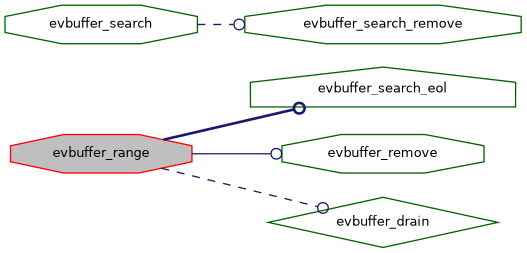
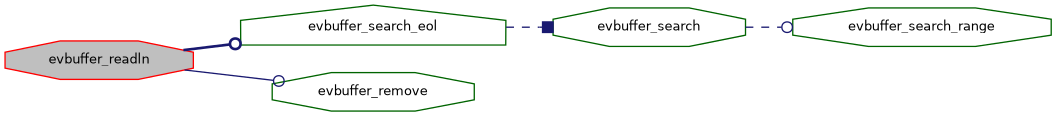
(383, 24) -> (922, 27)
none -> (523, 27)
(101, 154) -> (99, 60)
(383, 222) -> none
